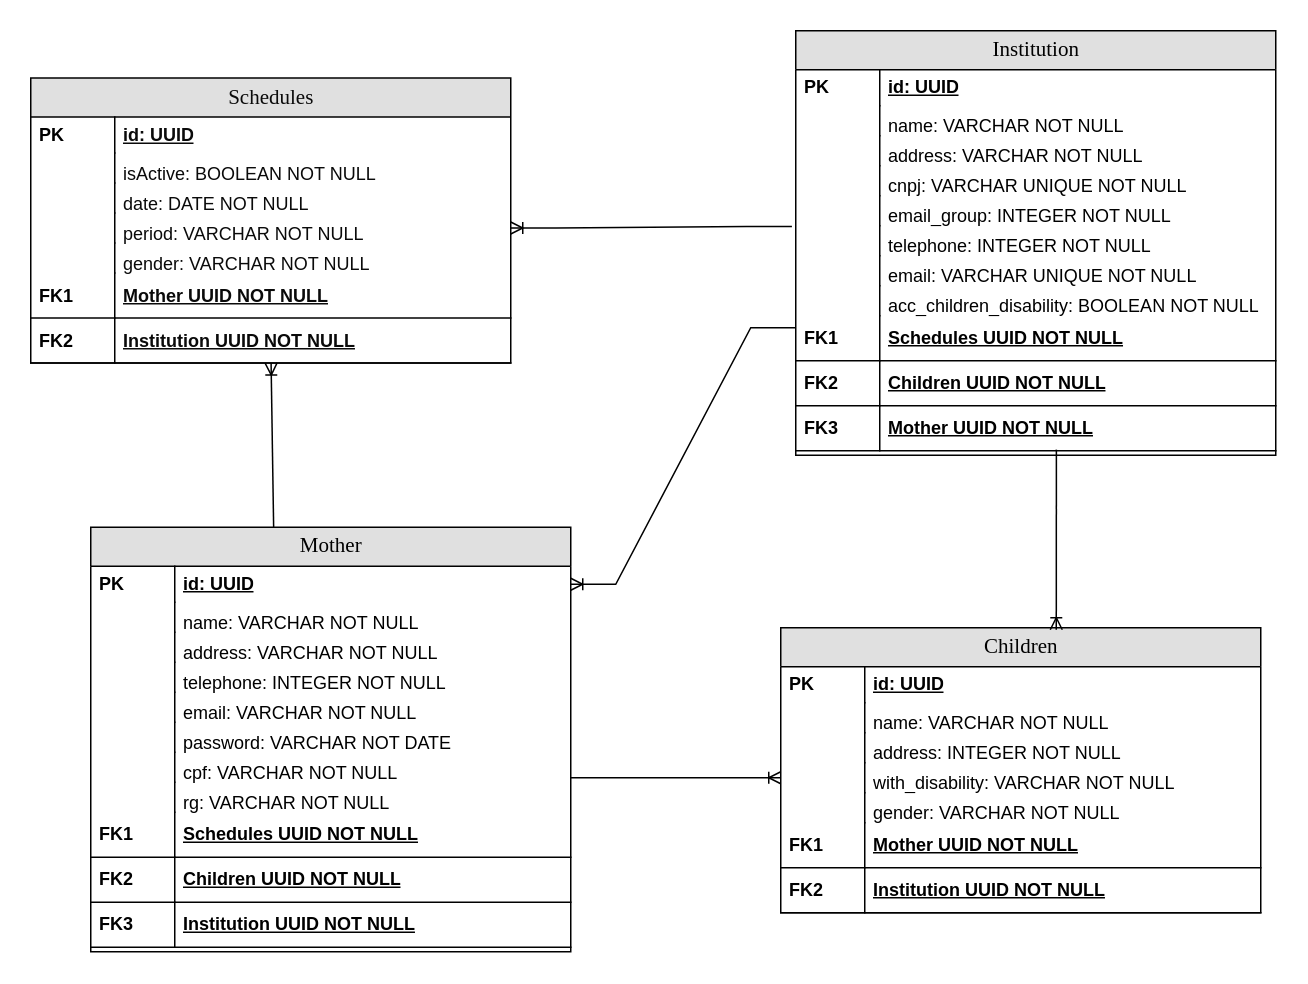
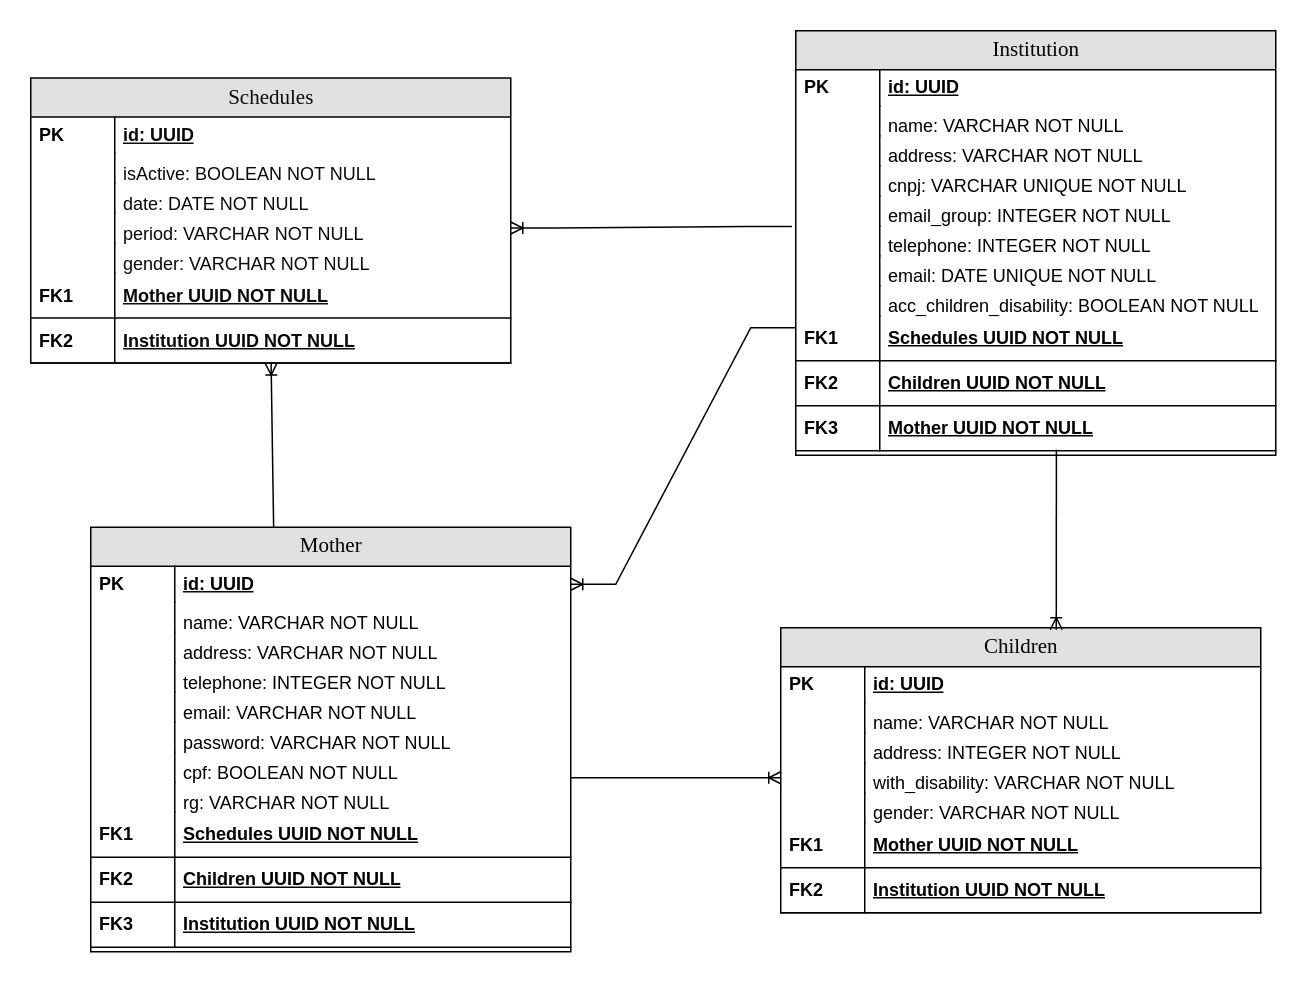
(1024, 277) -> (1008, 277)
(305, 744) -> (305, 744)
(280, 774) -> (280, 774)
